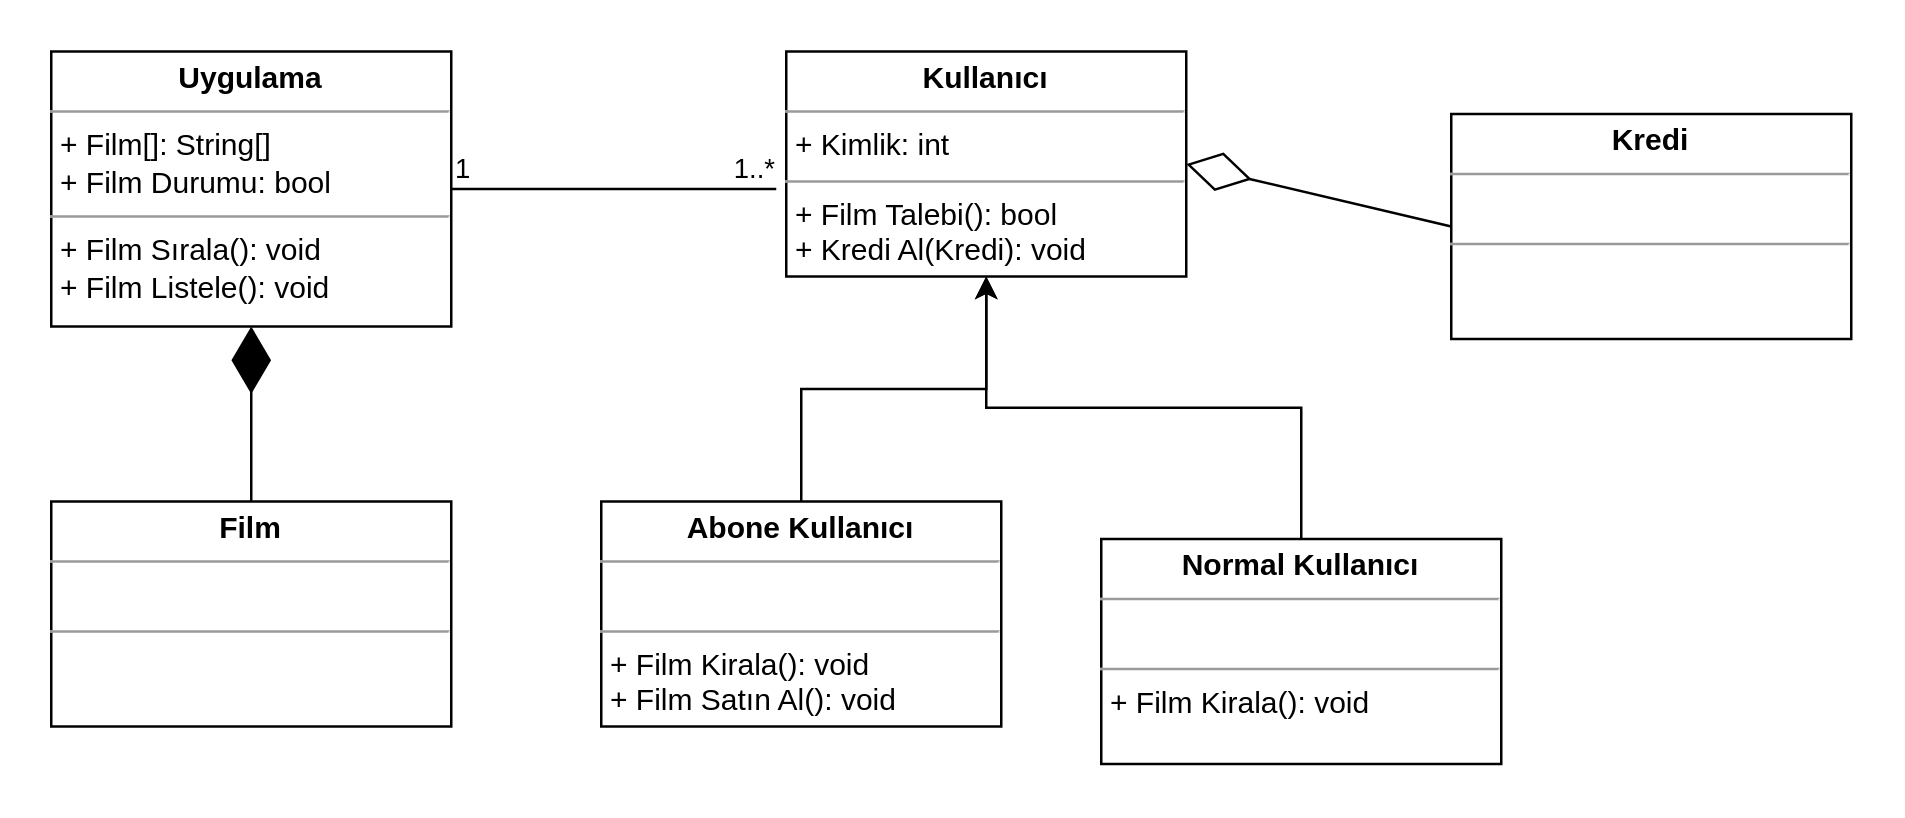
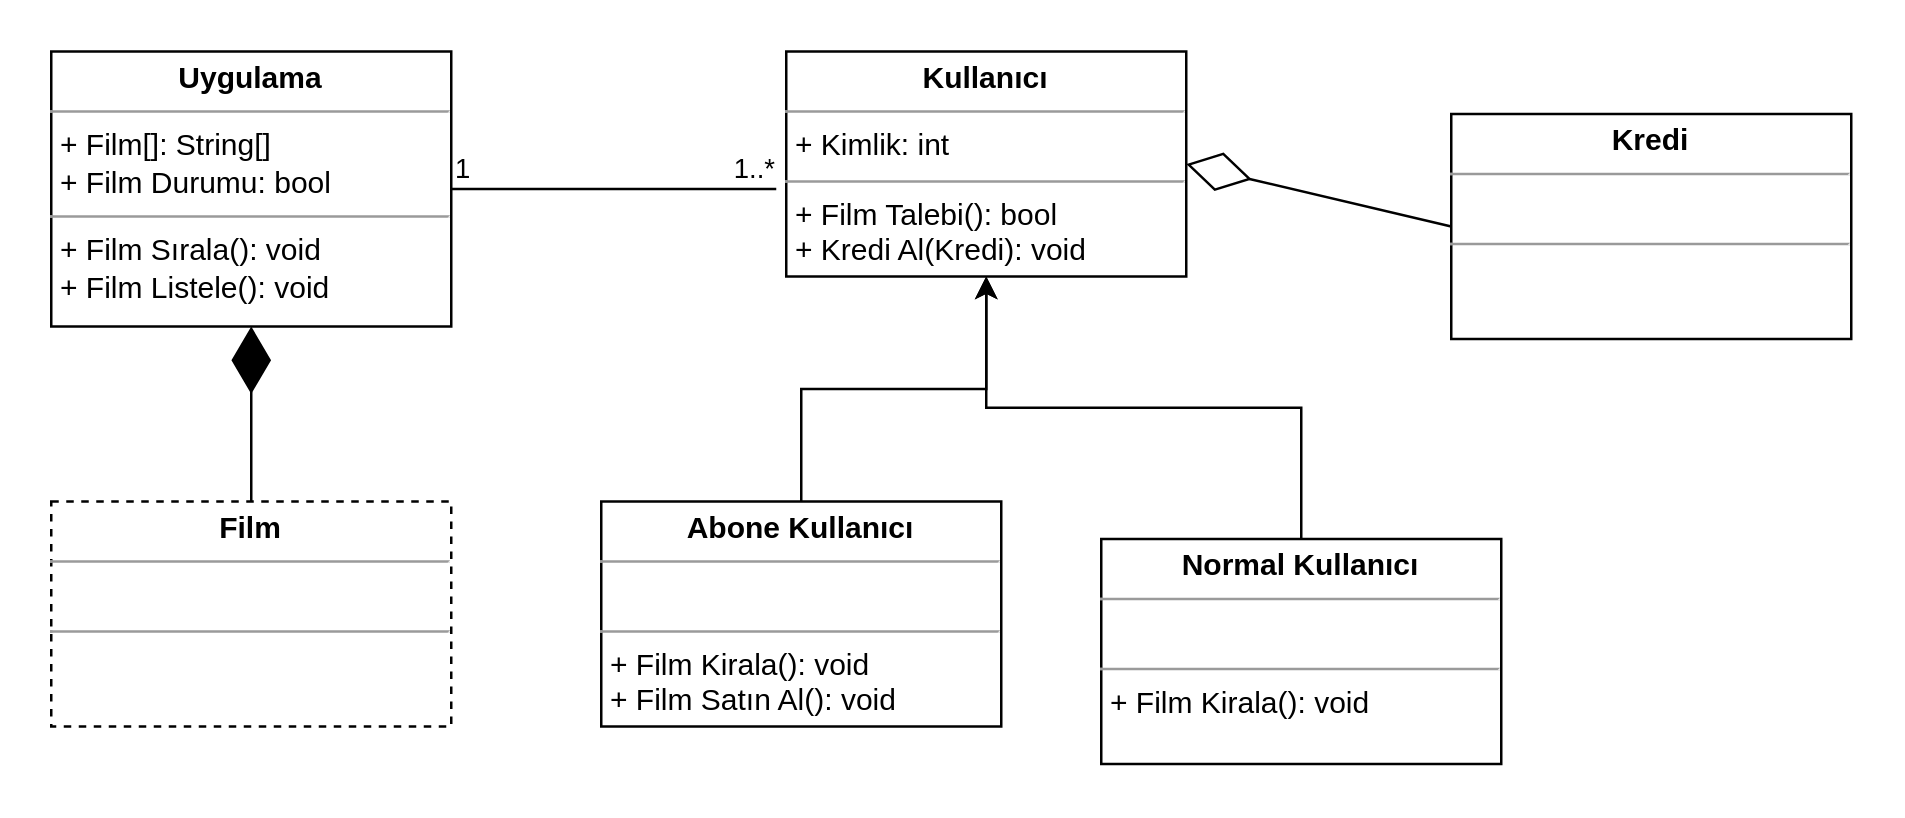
(251, 614) -> (251, 614)
